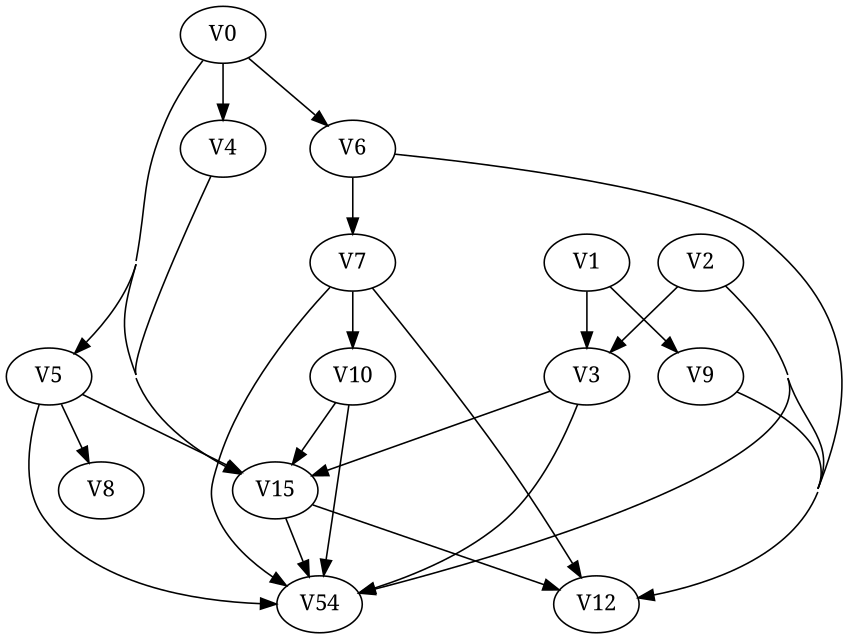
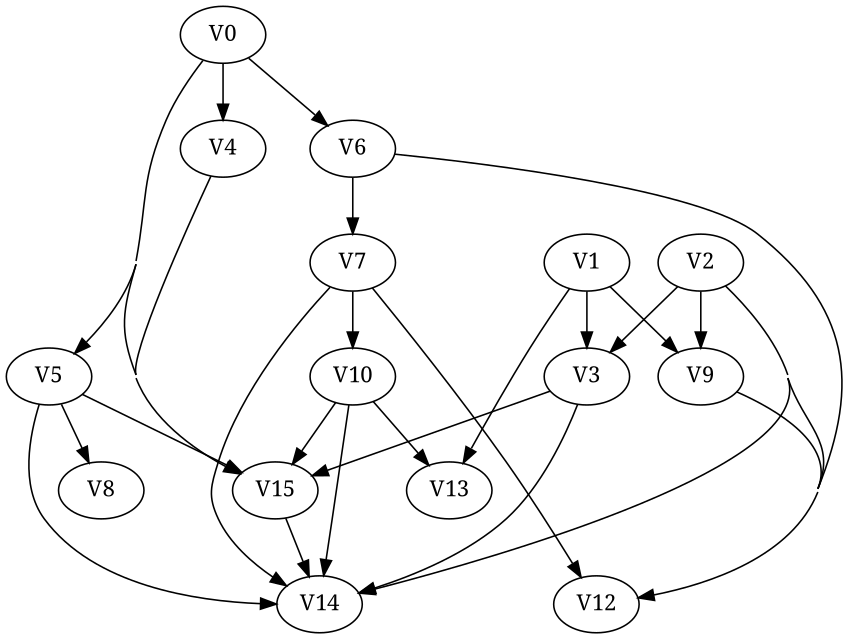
none -> (701, 312)
none -> (449, 490)
(428, 545) -> none
(320, 604) -> (320, 604)
